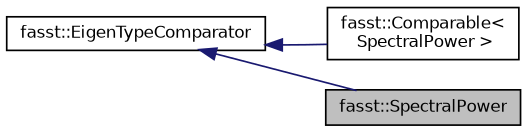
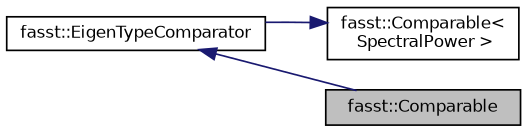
(305, 45) -> (288, 22)
(423, 107) -> (423, 107)
